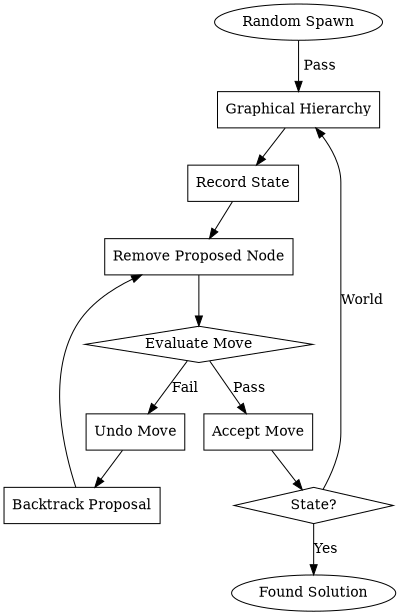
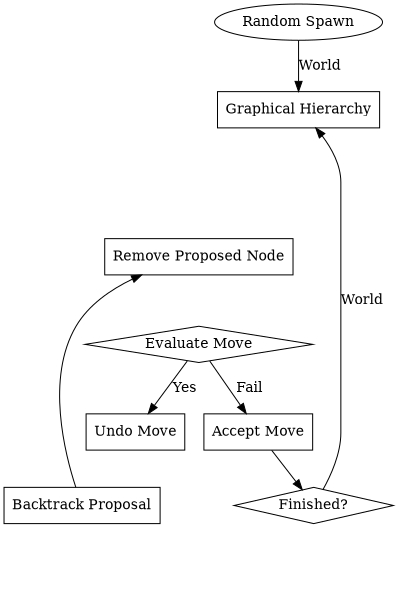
(320, 66) -> (320, 66)
(243, 183) -> none
(199, 296) -> none
(185, 388) -> (185, 388)
(250, 388) -> (250, 388)
(112, 465) -> none
(314, 505) -> (314, 505)
(314, 593) -> none
